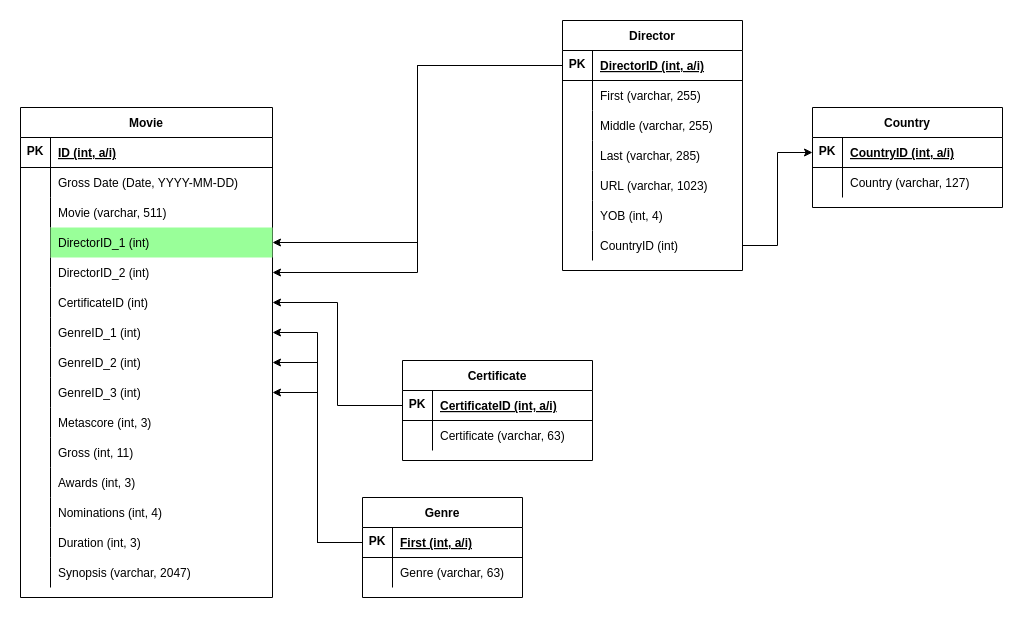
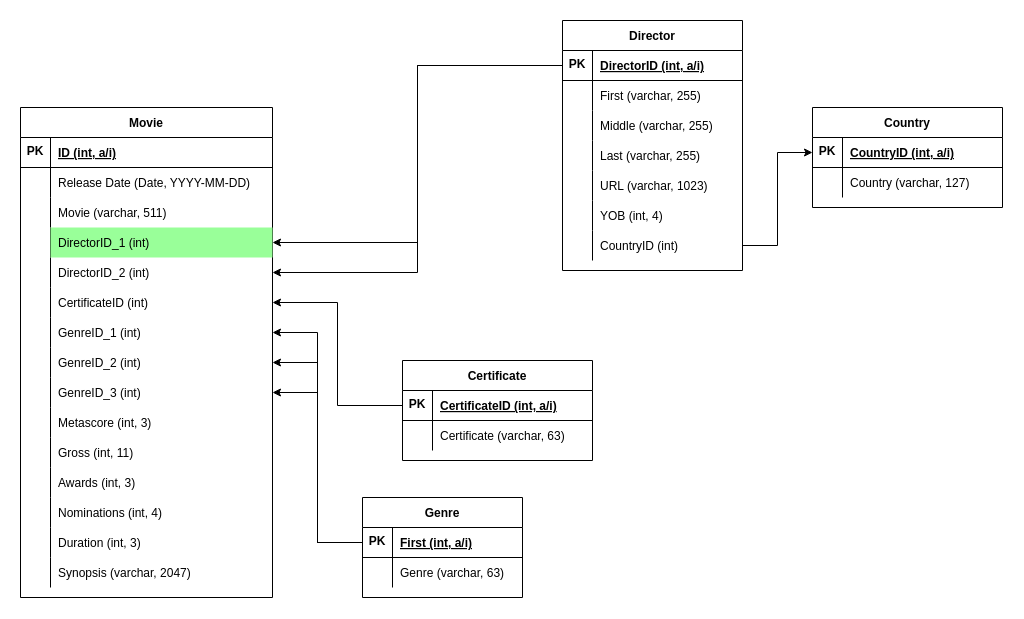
(659, 156) -> (659, 156)
(149, 183) -> (154, 183)
